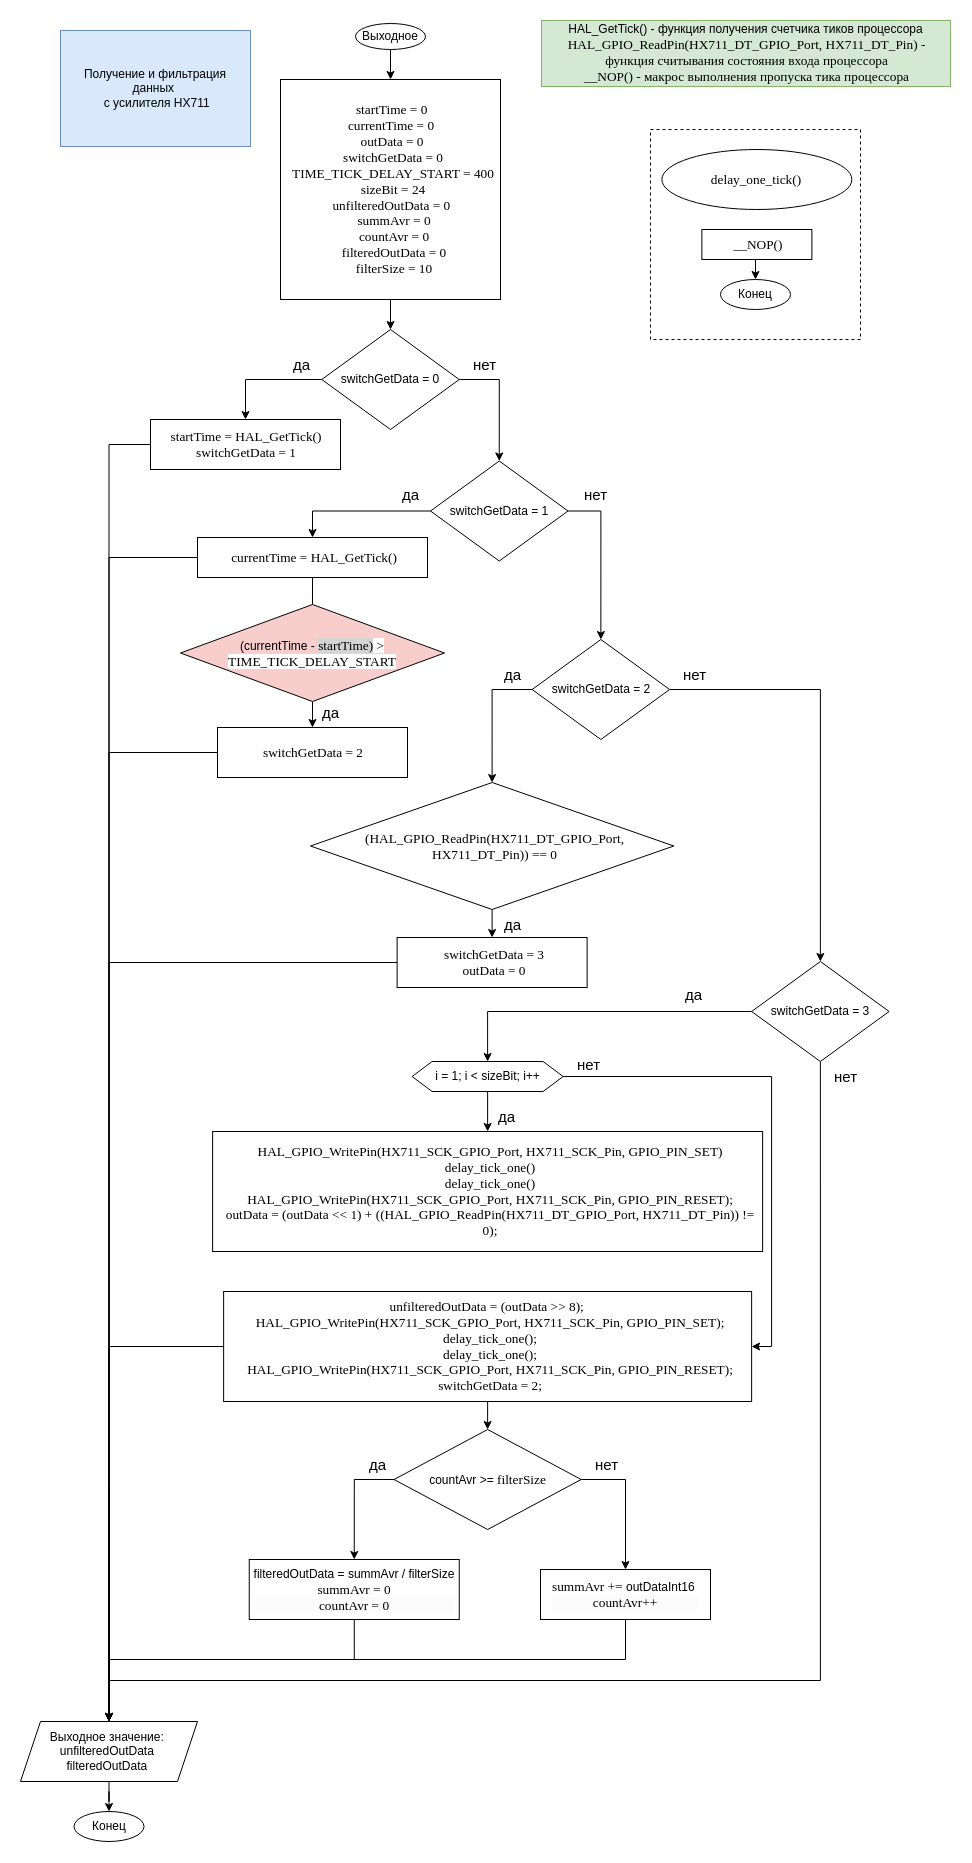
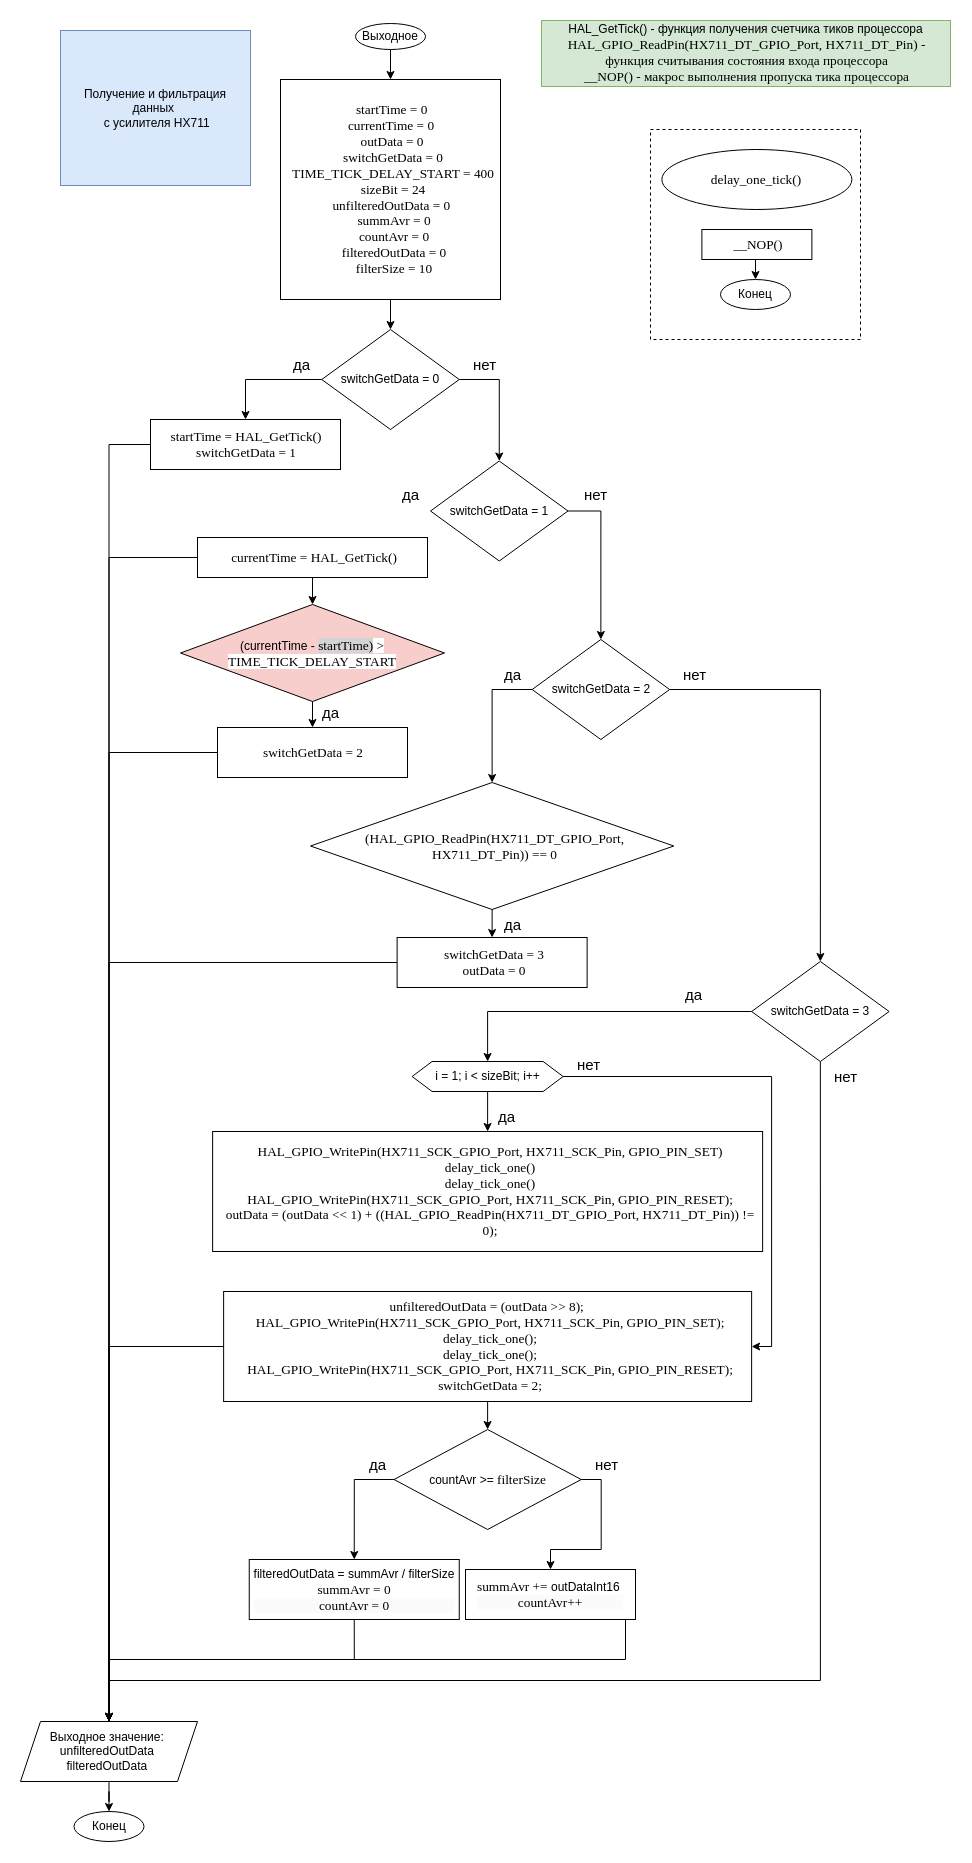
(156, 89) -> (156, 108)
(362, 511) -> none
(313, 599) -> (313, 596)
(626, 1595) -> (551, 1595)
